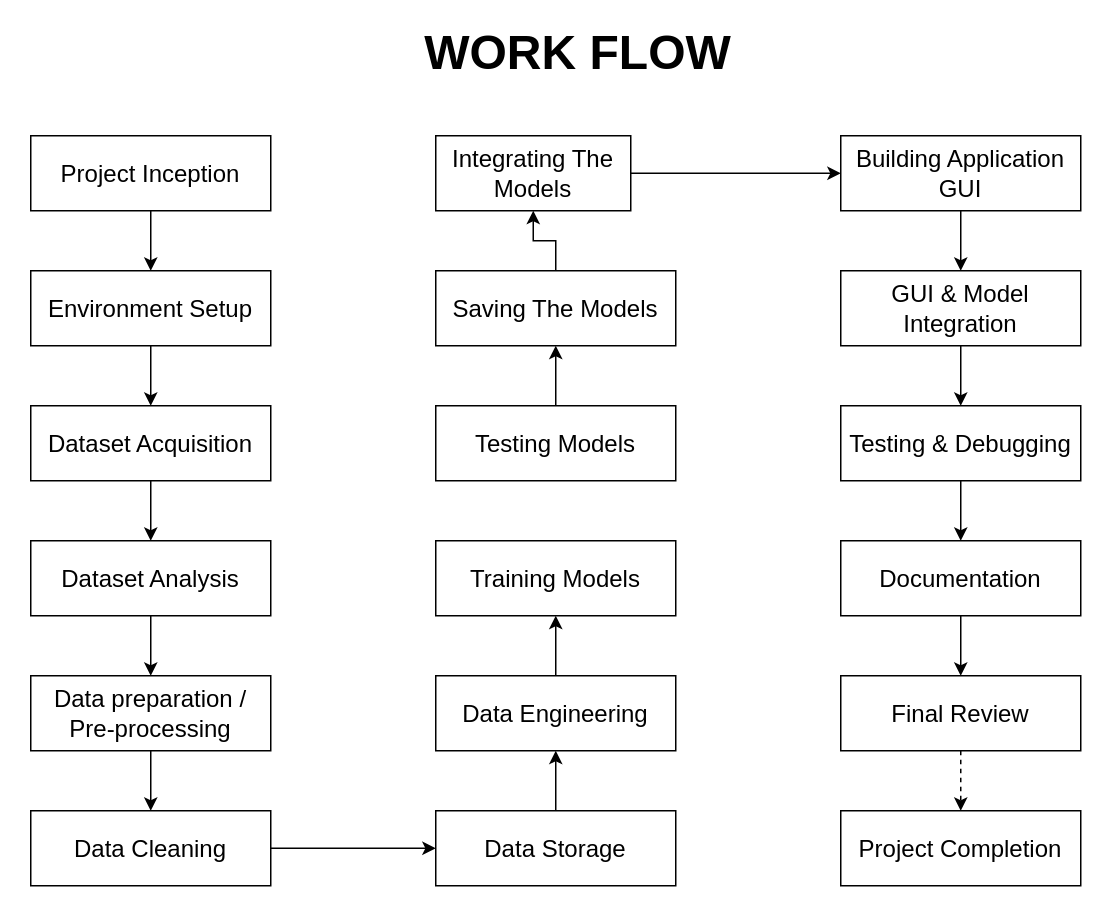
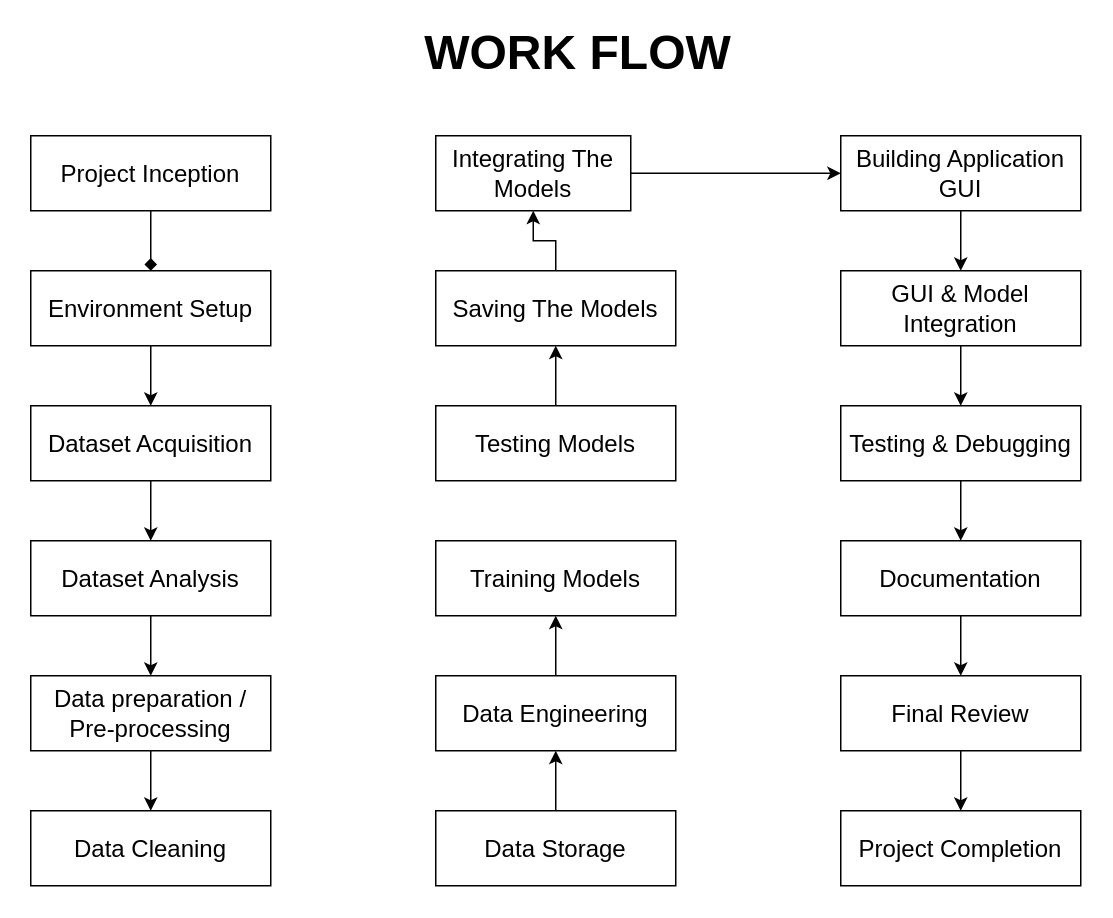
(151, 259) -> (151, 258)
(961, 775) -> (961, 775)
(348, 848) -> none
